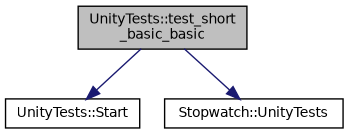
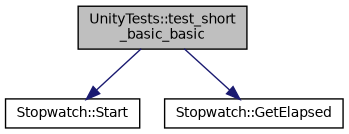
(73, 113) -> (73, 113)
(254, 113) -> (254, 113)
